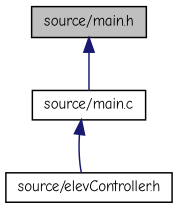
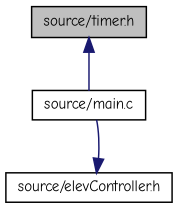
(89, 22) -> (89, 22)
(79, 154) -> (99, 139)
